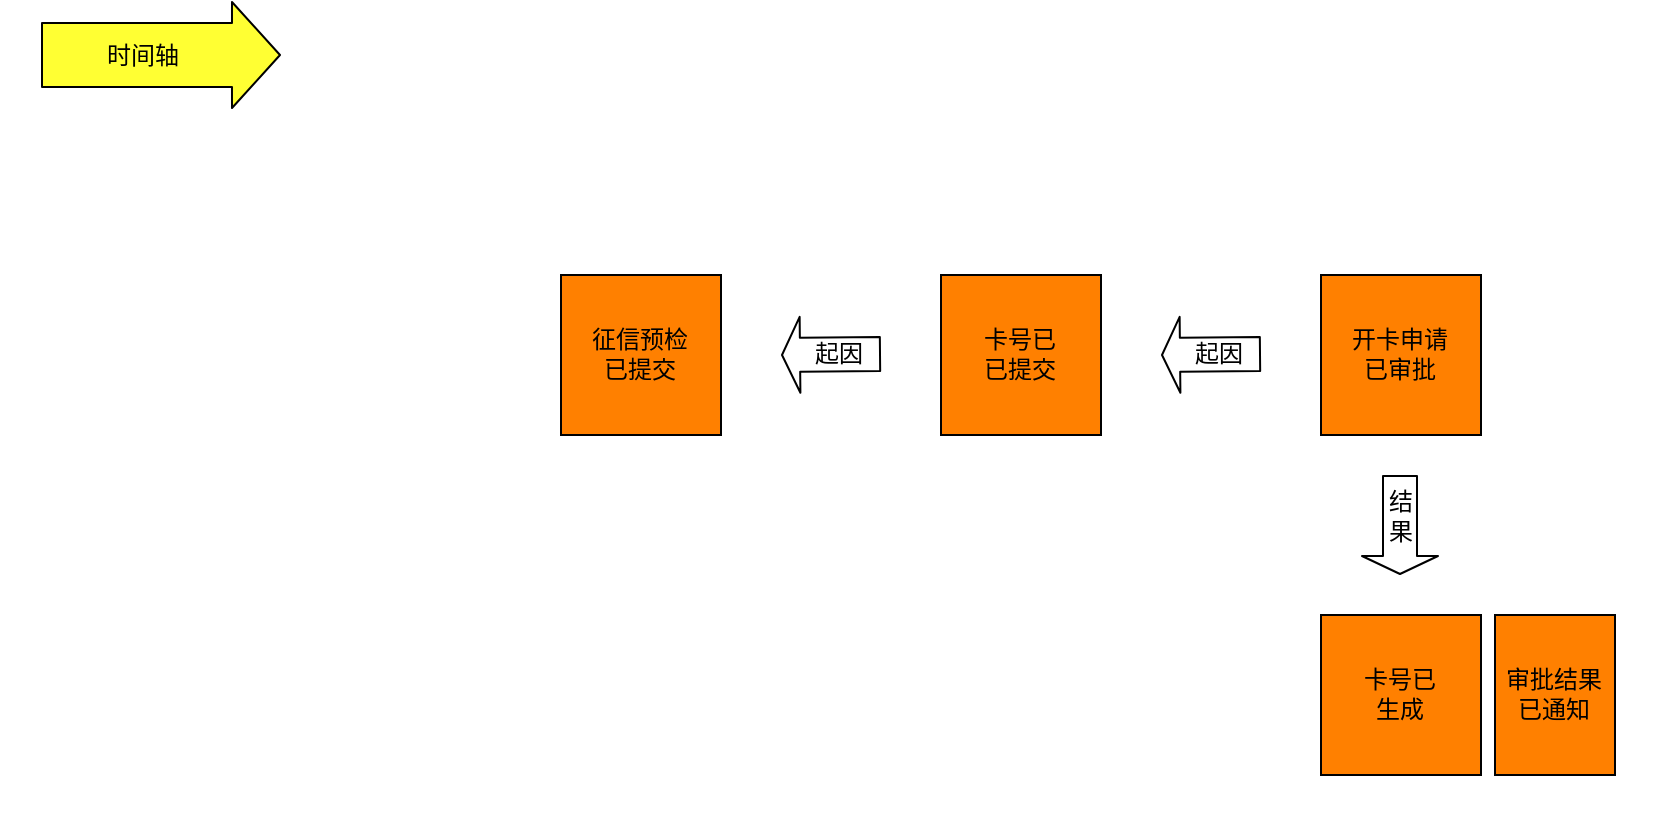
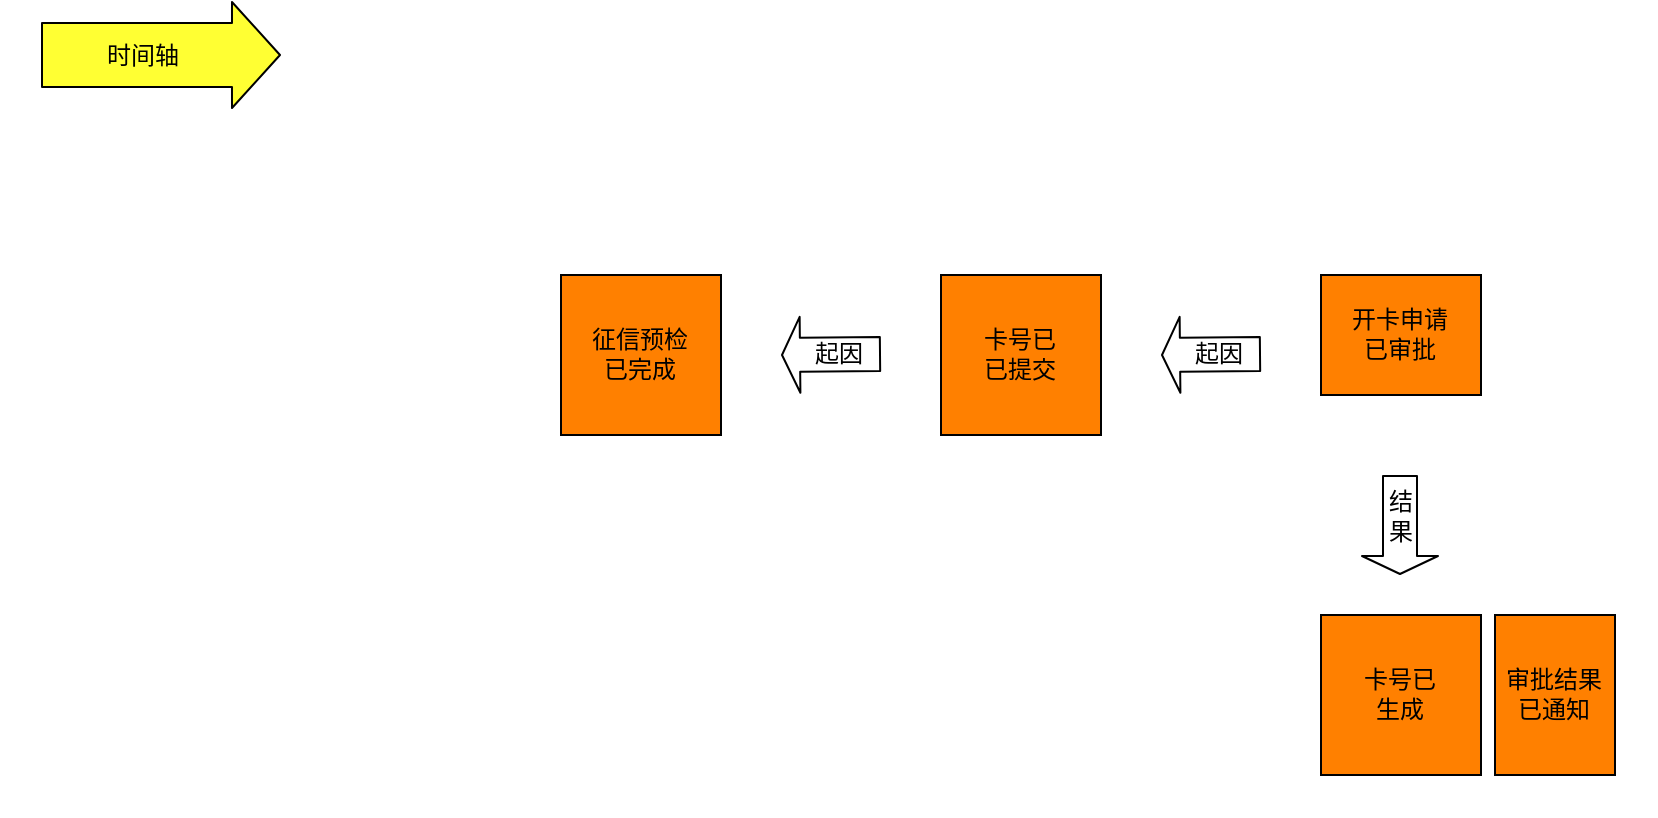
(641, 355) -> (641, 355)
(1401, 355) -> (1401, 335)
